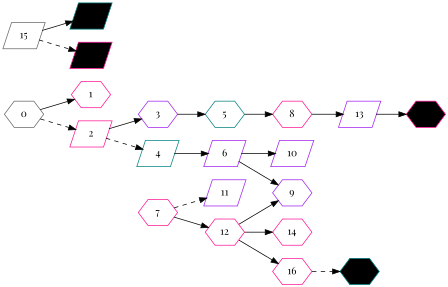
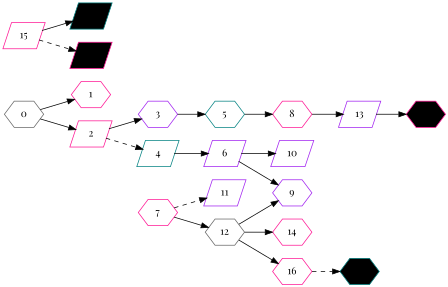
(24, 36) -> (24, 36)
(55, 123) -> (55, 123)
(225, 232) -> (225, 232)
